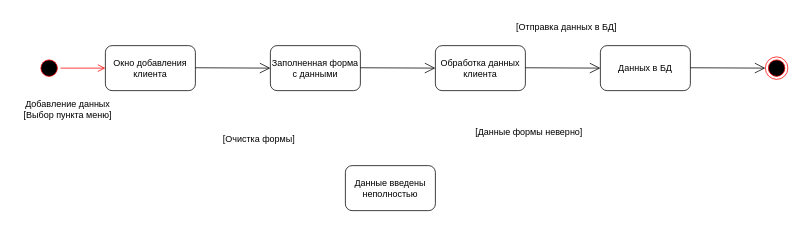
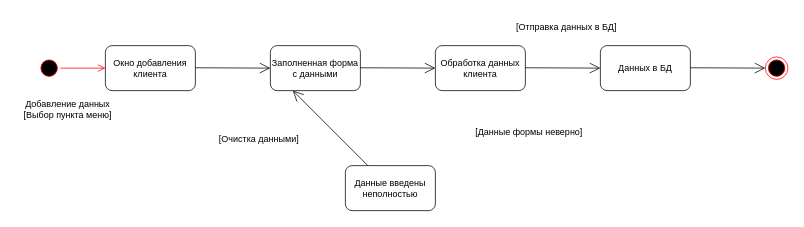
none -> (331, 128)
(259, 139) -> (259, 139)
